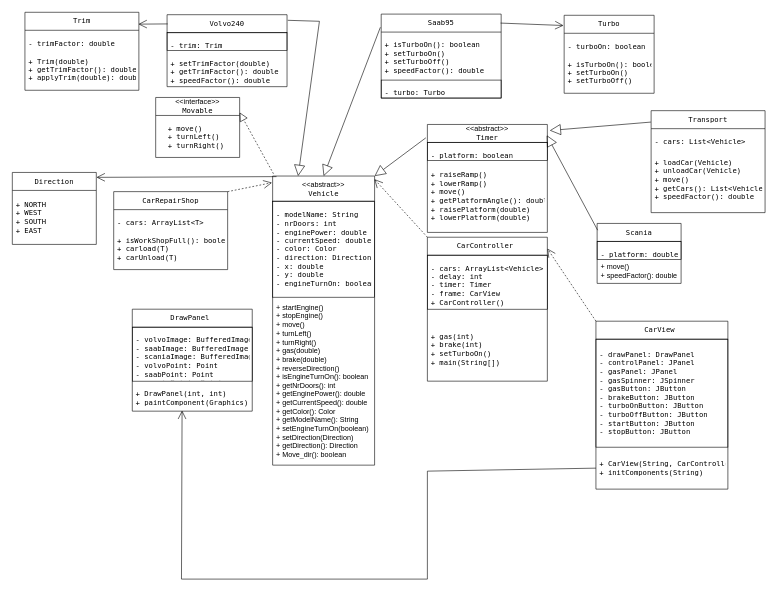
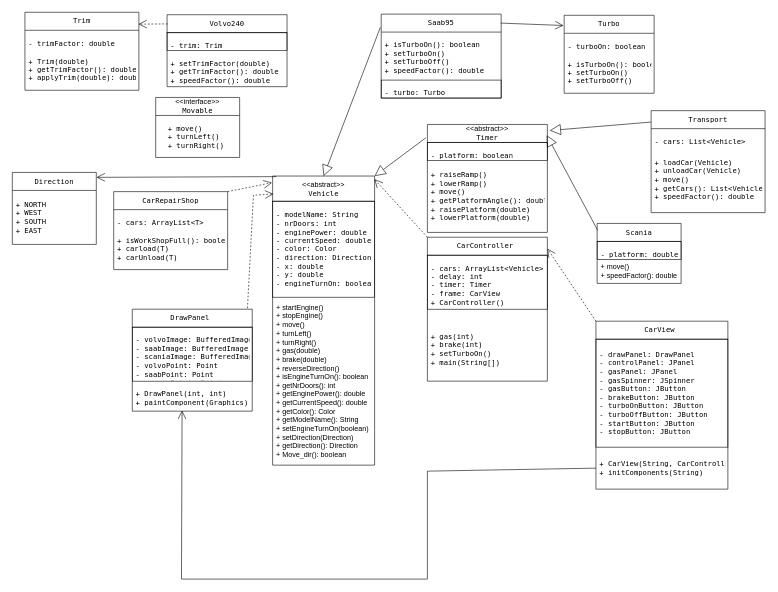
(153, 24) -> (153, 24)
(312, 78) -> none
(259, 147) -> none
none -> (251, 243)
